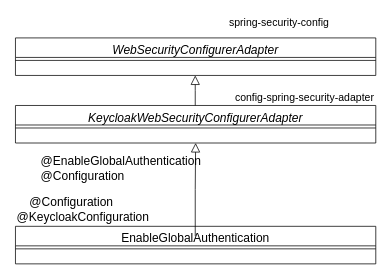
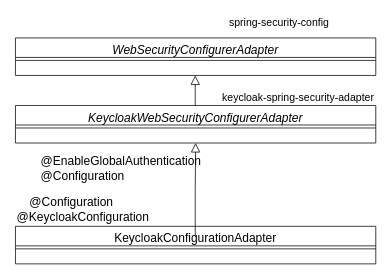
(302, 98) -> (297, 98)
(195, 238) -> (195, 238)
